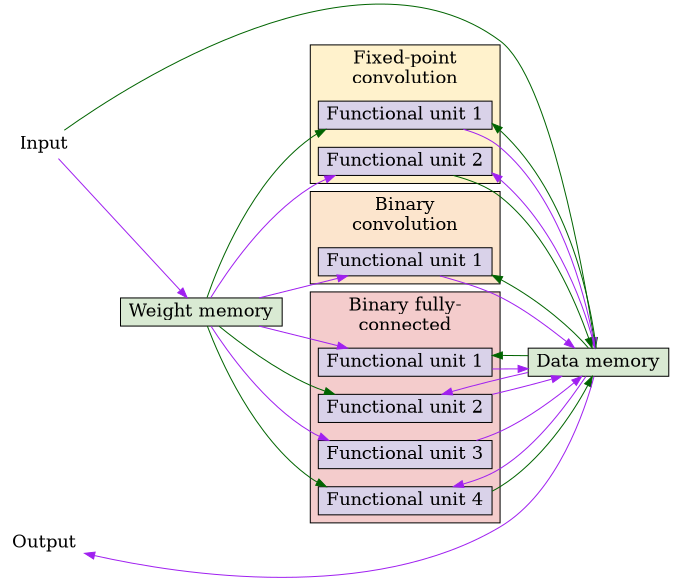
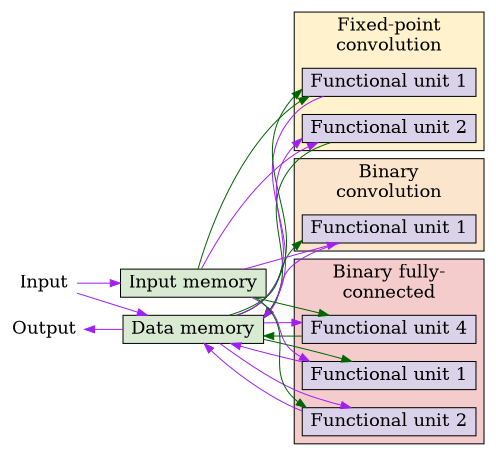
(428, 11) -> (107, 303)
(201, 312) -> (193, 283)
(405, 455) -> none
